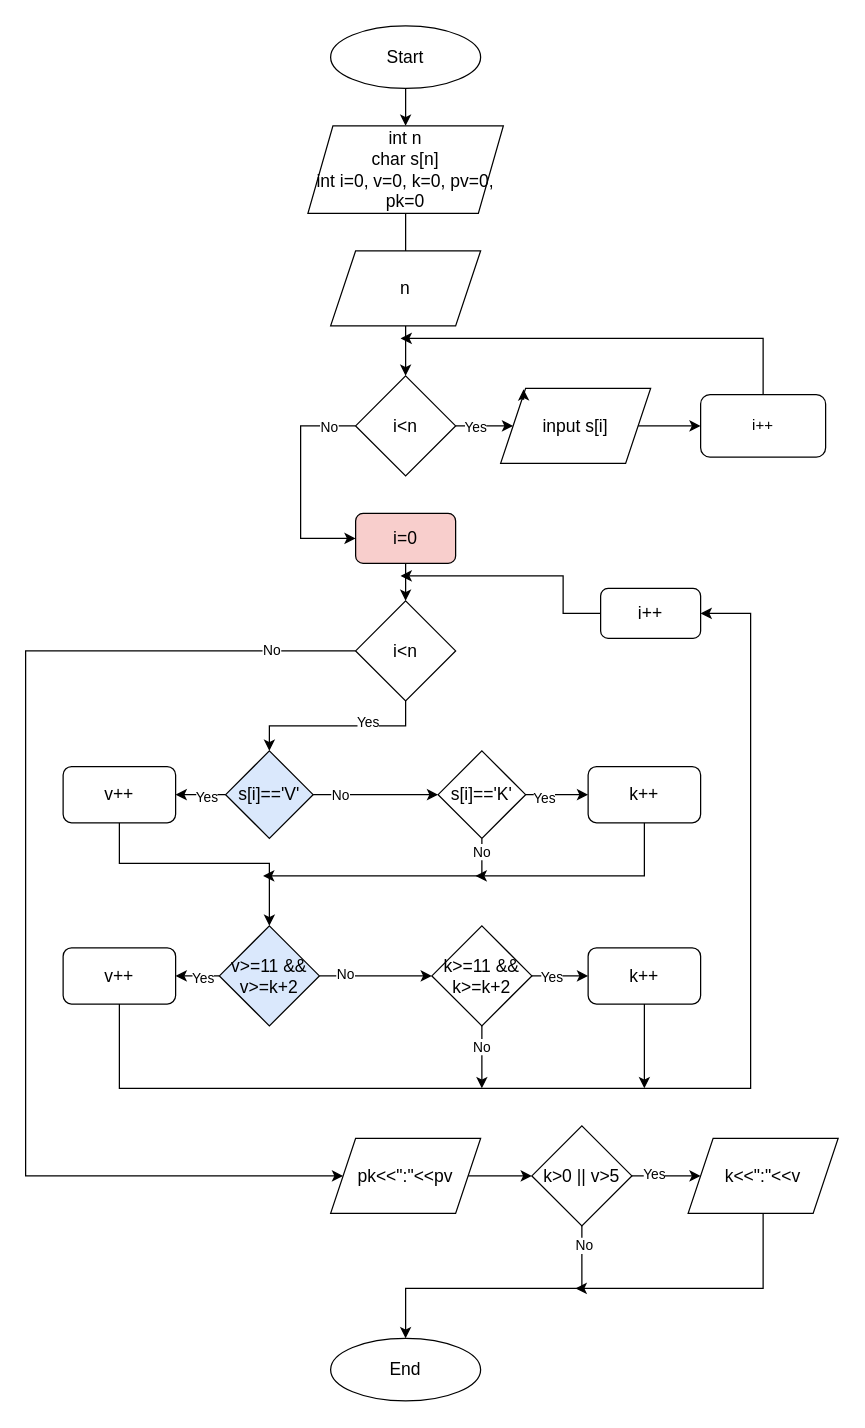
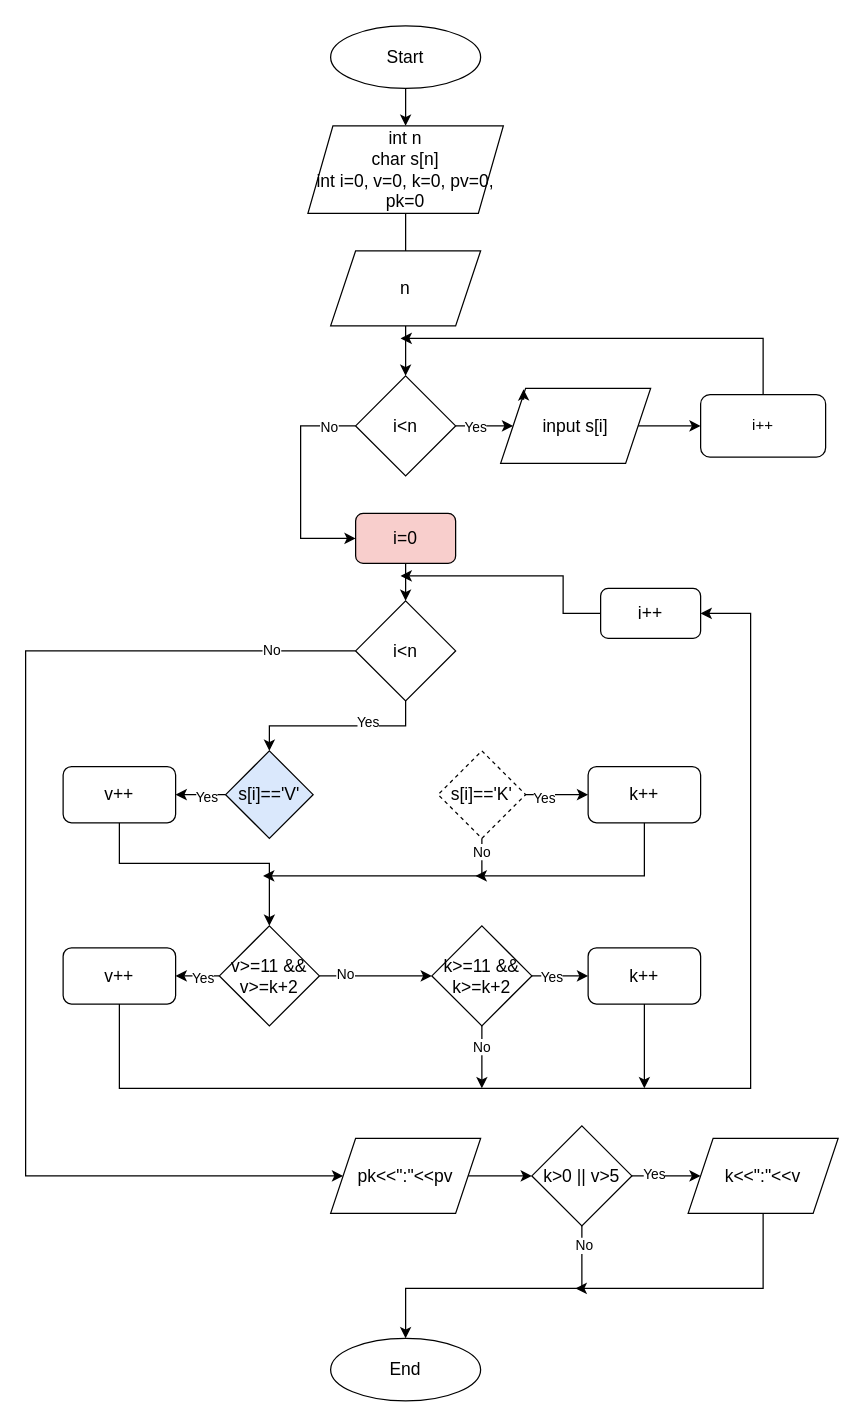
(371, 794) -> none
(482, 794) -> (482, 794)
(269, 976) -> (269, 976)
